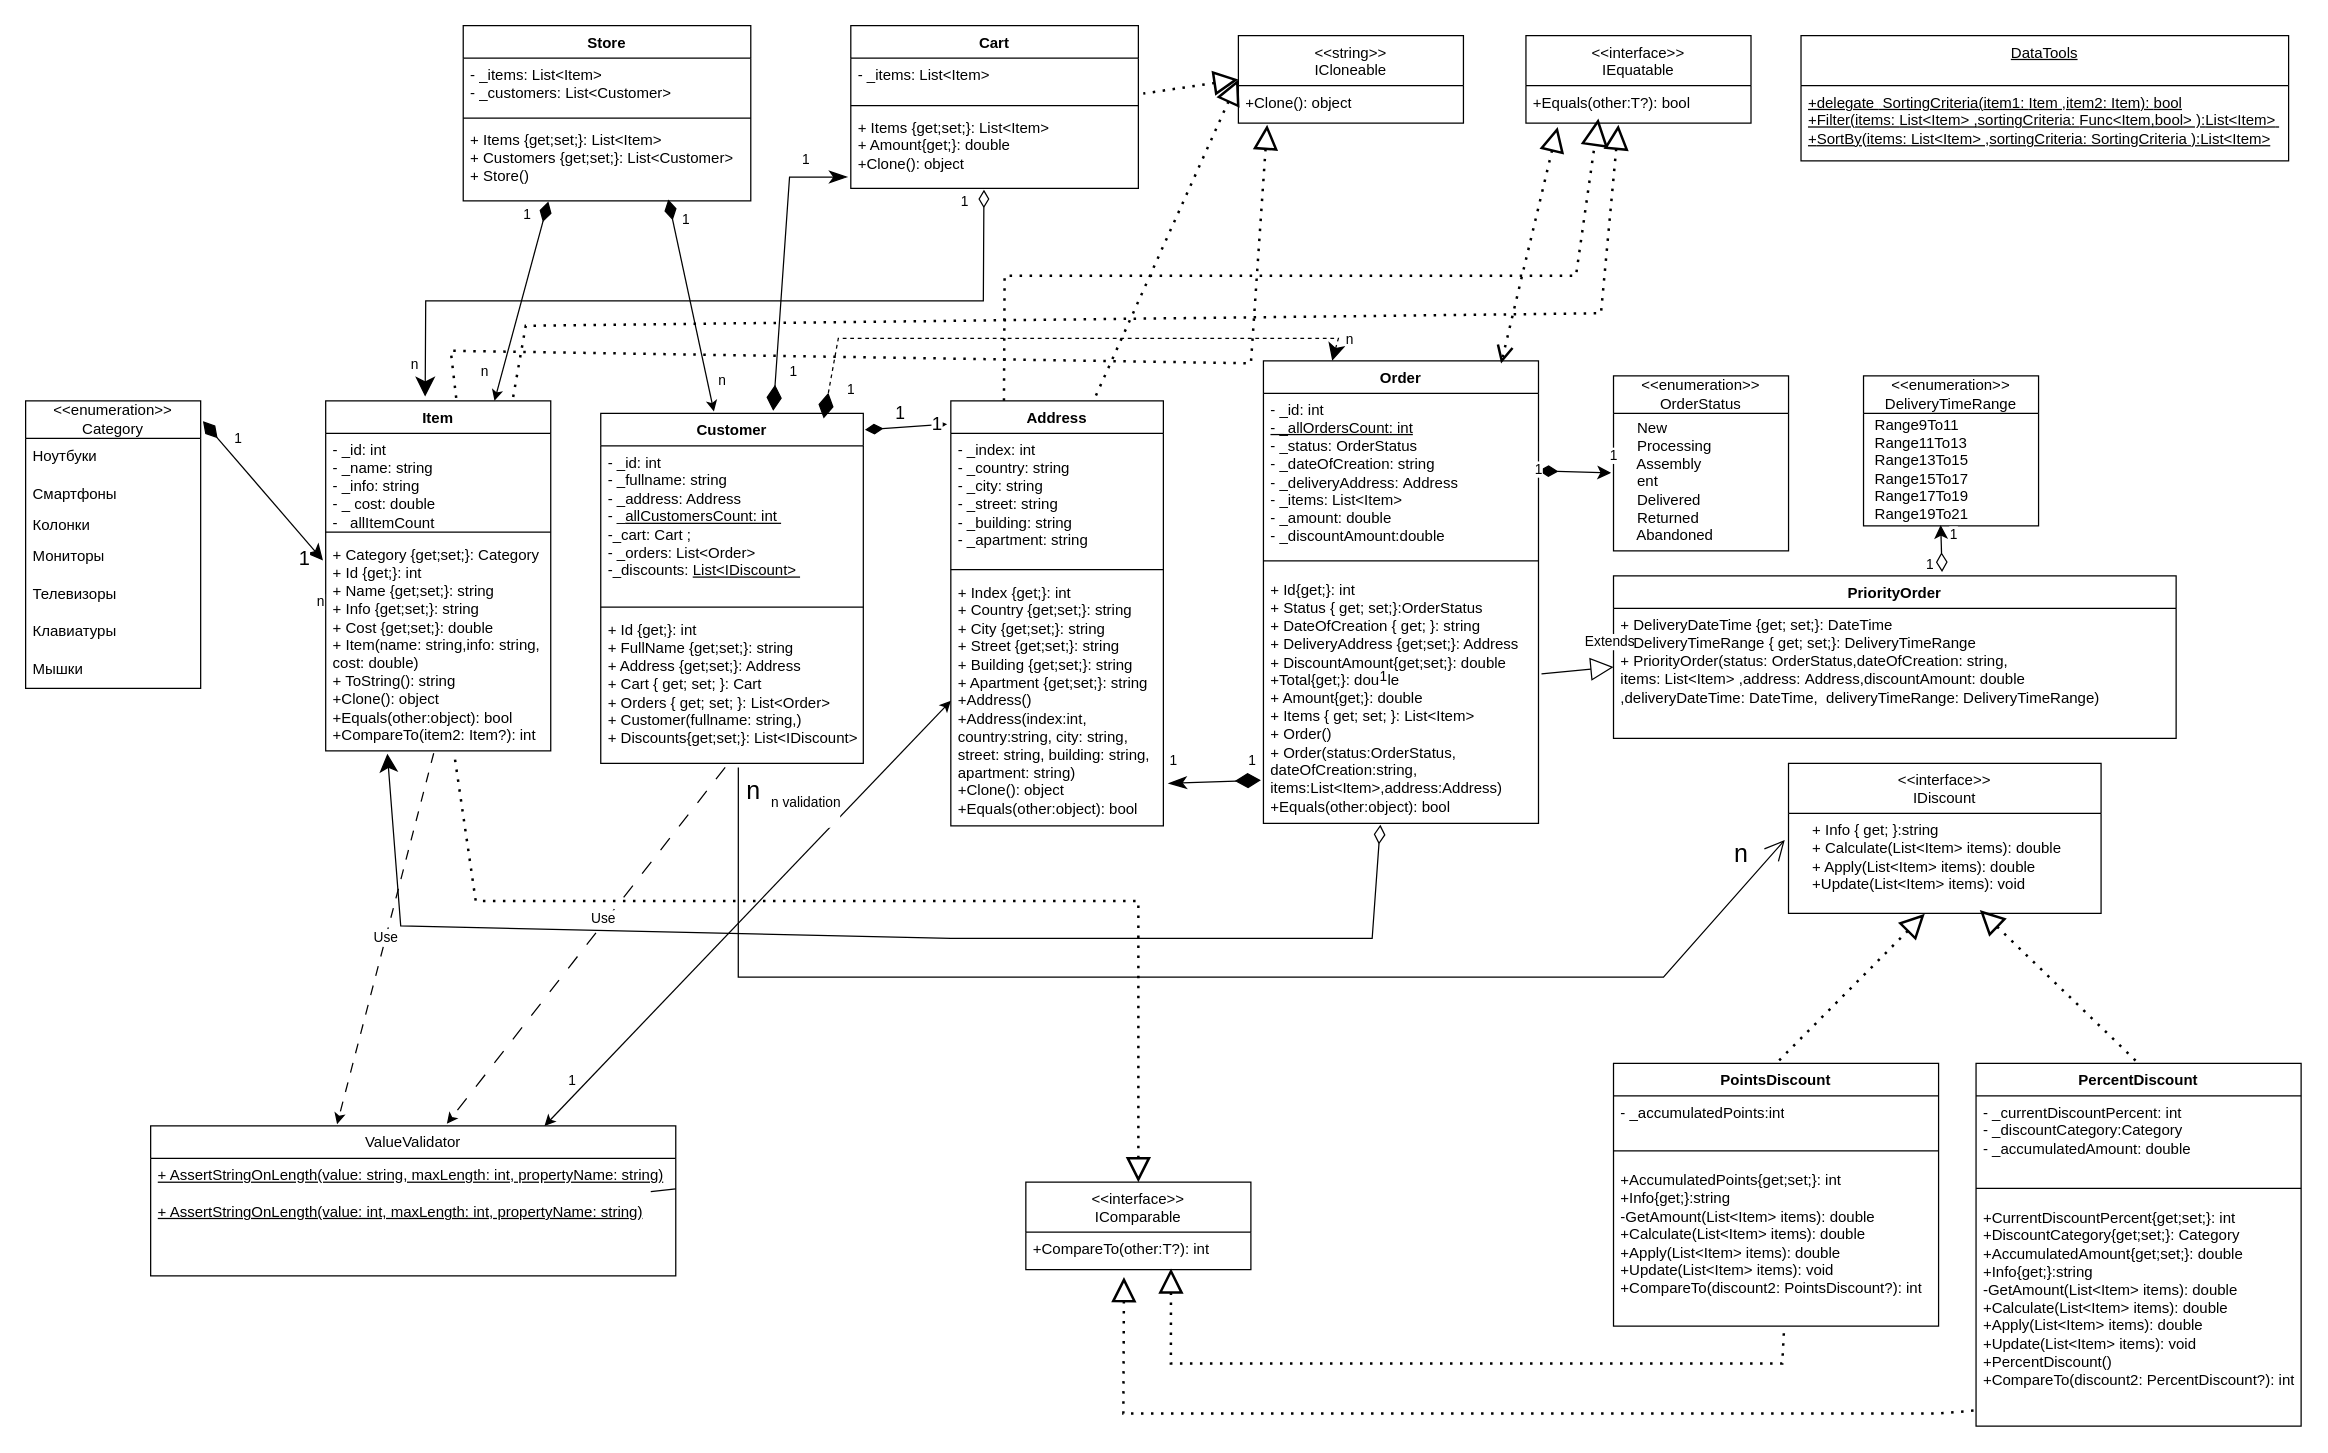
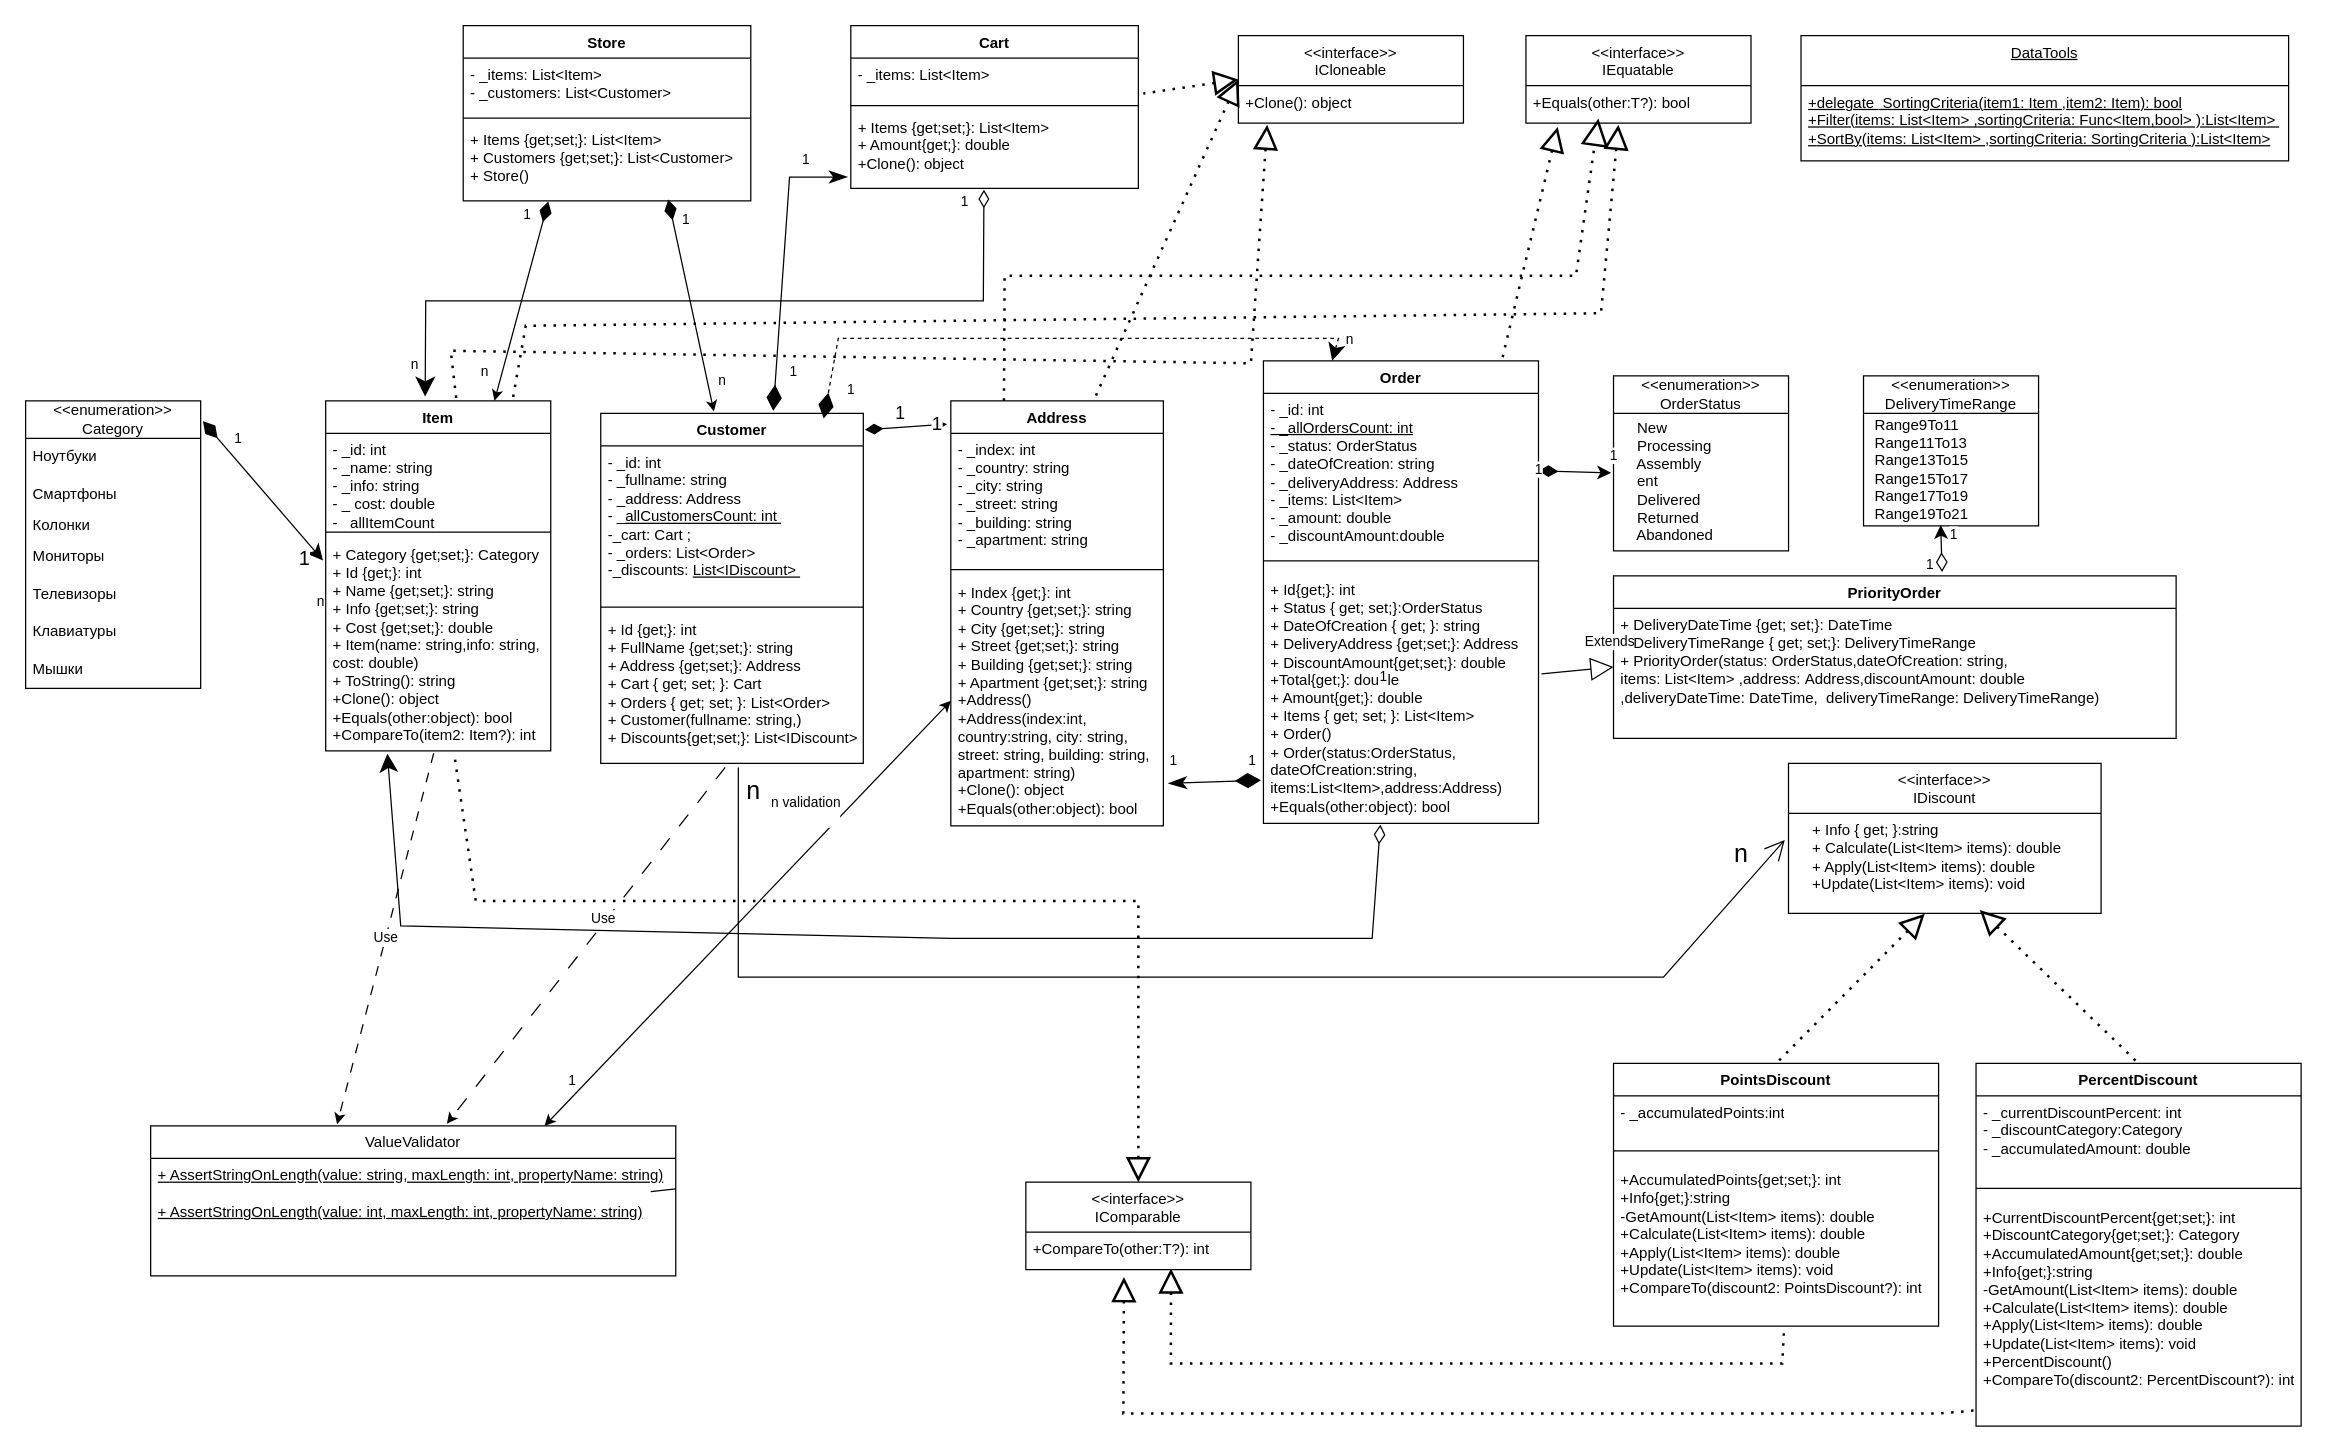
(1351, 62) -> (1351, 62)
(1503, 354) -> (1502, 357)
